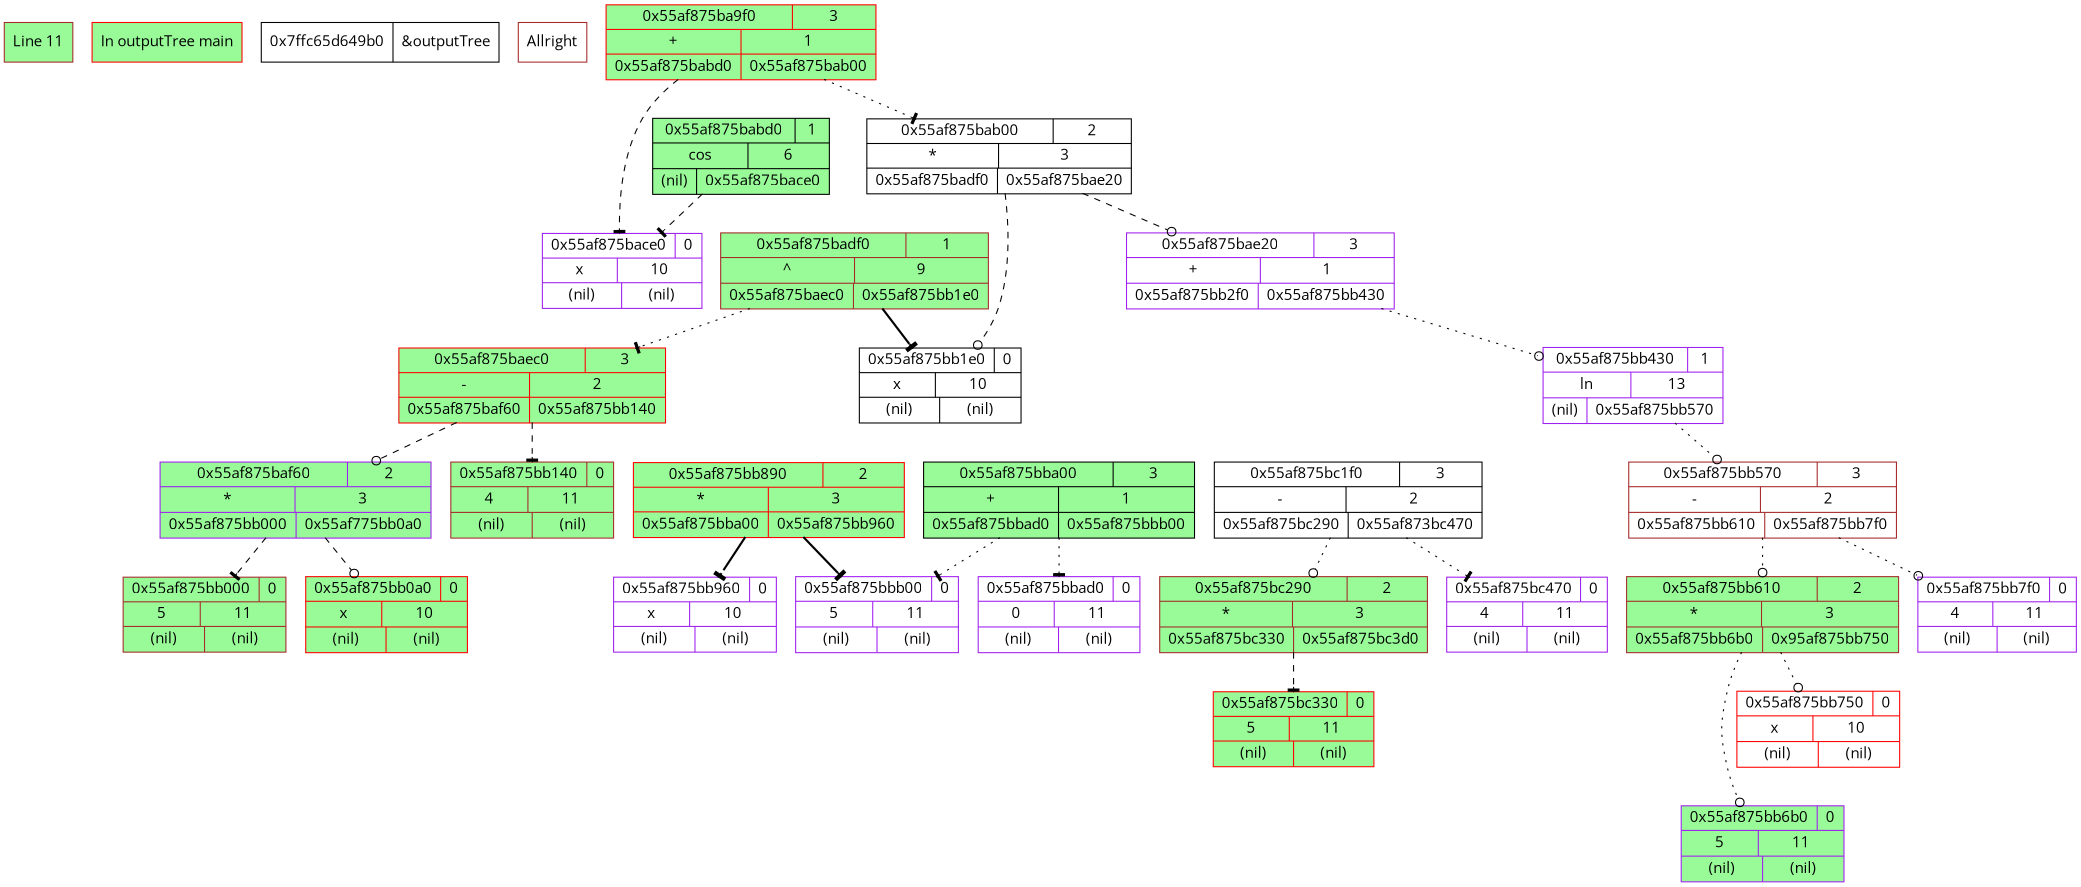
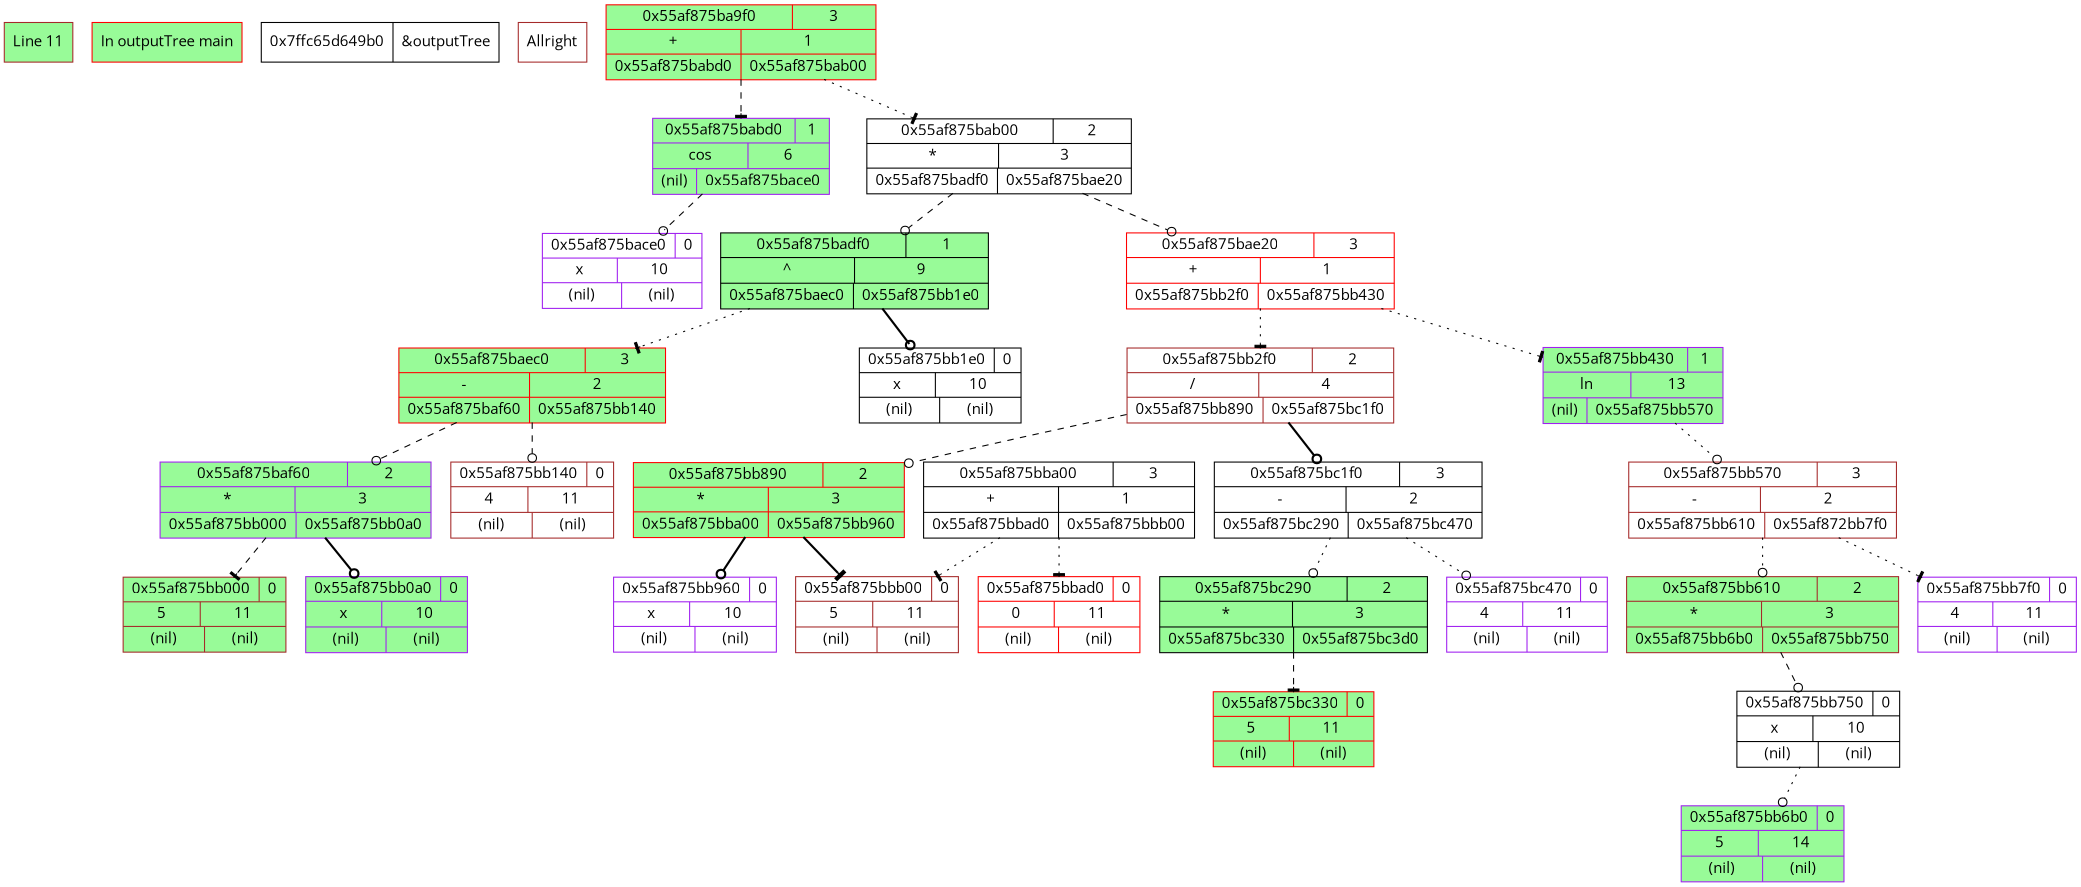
(630, 146) -> (741, 96)
(741, 156) -> (741, 156)
(683, 212) -> (683, 212)
(1006, 270) -> (931, 210)
(855, 271) -> (855, 271)
(1260, 271) -> (1260, 271)
(896, 326) -> (896, 326)
(1460, 332) -> (1460, 332)
none -> (1260, 386)
(1633, 386) -> (1633, 386)
(532, 438) -> (532, 438)
(532, 500) -> (532, 500)
(1059, 500) -> (1059, 500)
(364, 525) -> (364, 525)
(1415, 525) -> (1415, 525)
(1831, 525) -> (1831, 525)
(338, 554) -> (338, 554)
(734, 554) -> (734, 554)
(1434, 555) -> (1434, 555)
(1878, 556) -> (1878, 556)
(387, 615) -> (387, 615)
(877, 615) -> (877, 615)
(1059, 615) -> (1059, 615)
(1294, 615) -> (1294, 615)
(1831, 639) -> (1831, 639)
(1788, 668) -> (1788, 668)
(1722, 725) -> (1792, 783)
(1818, 729) -> (1818, 729)
(1801, 843) -> (1801, 843)
